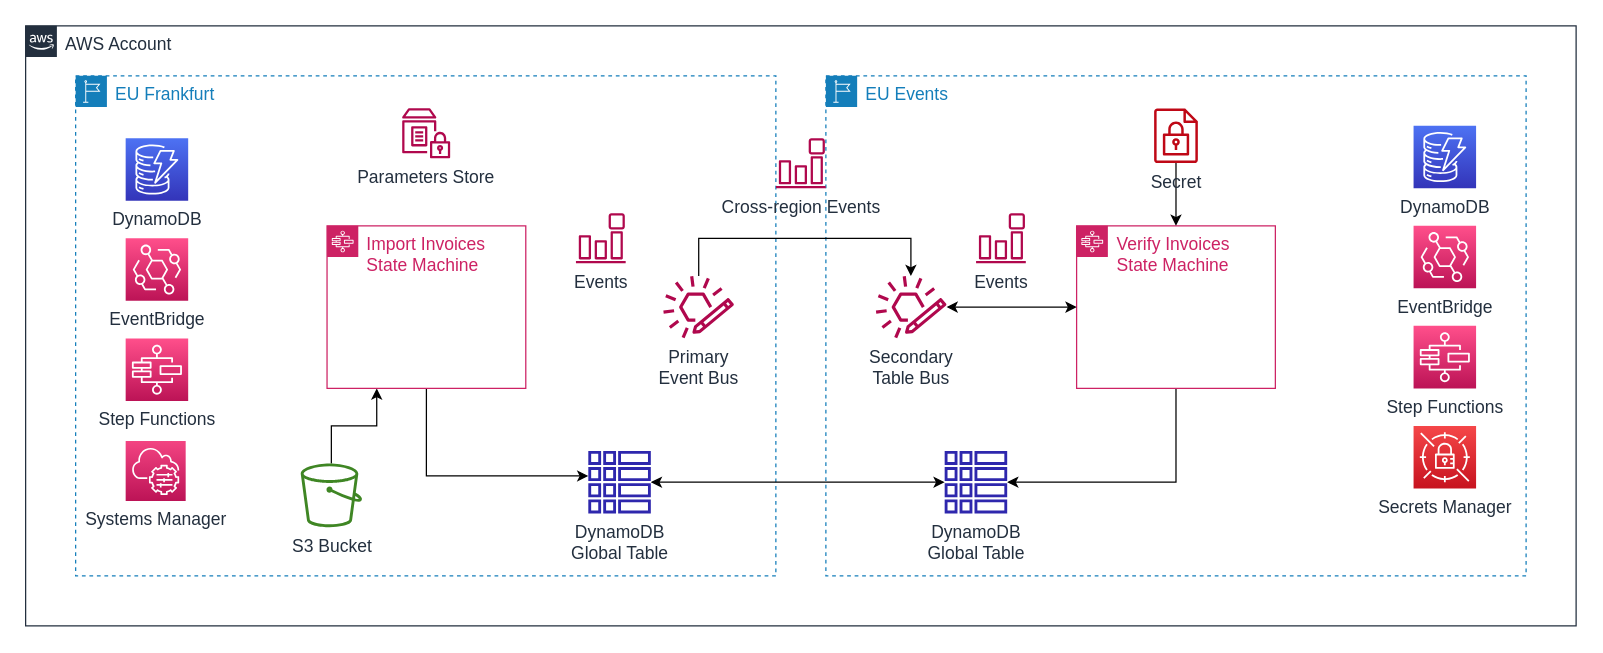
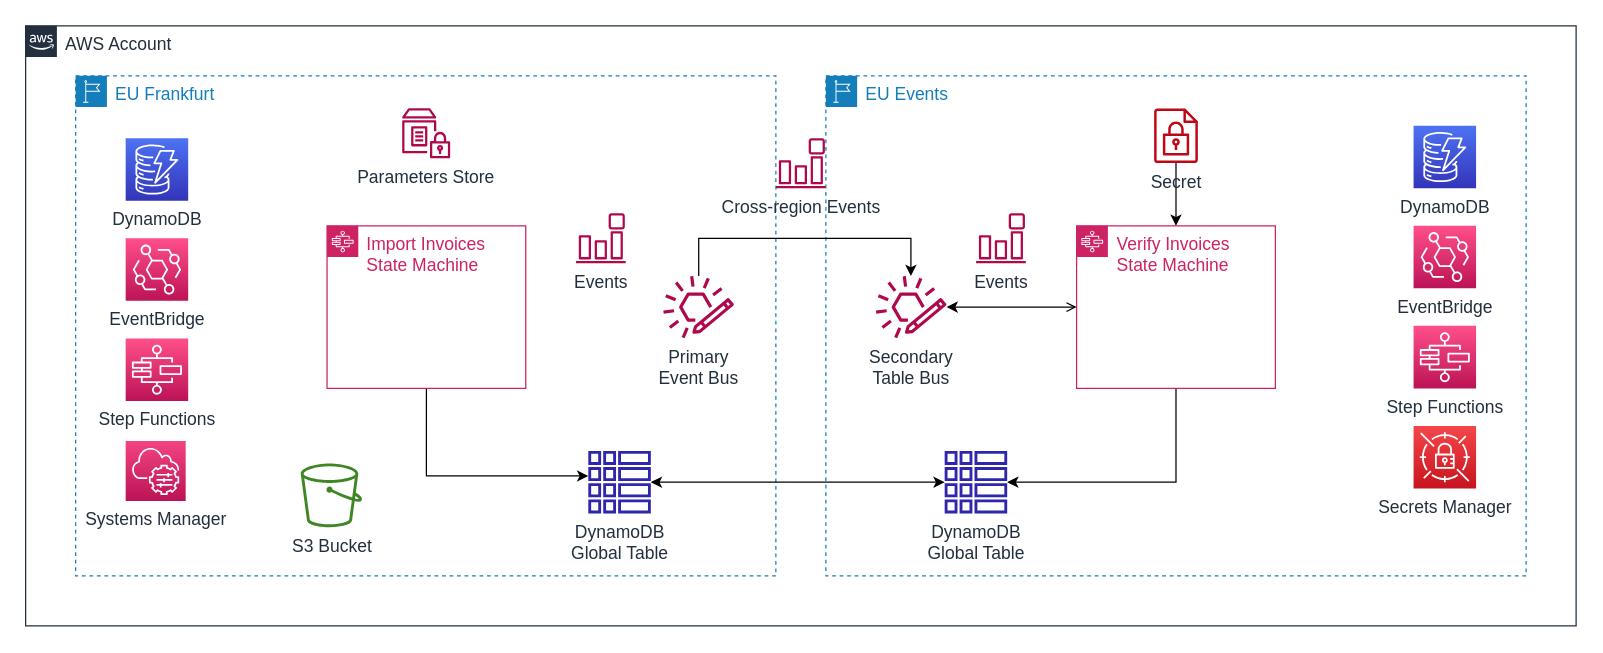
(1066, 307) -> (1068, 307)
(349, 426) -> none
